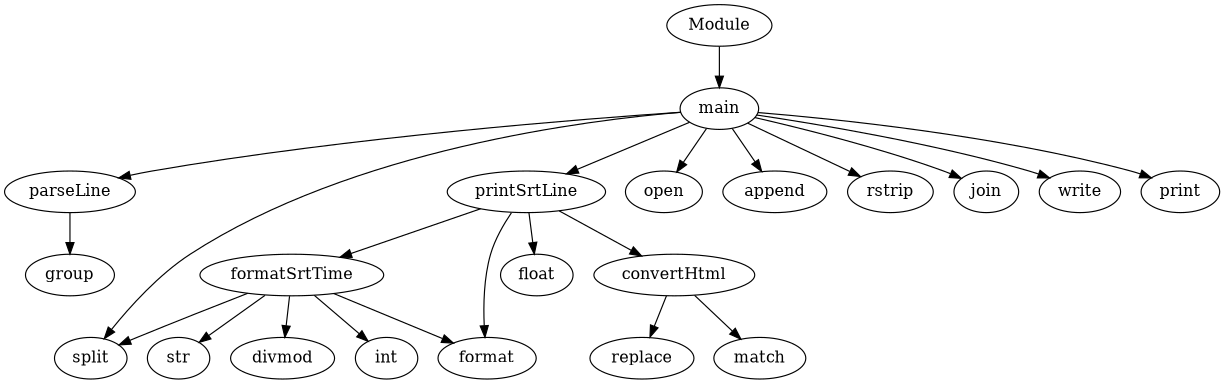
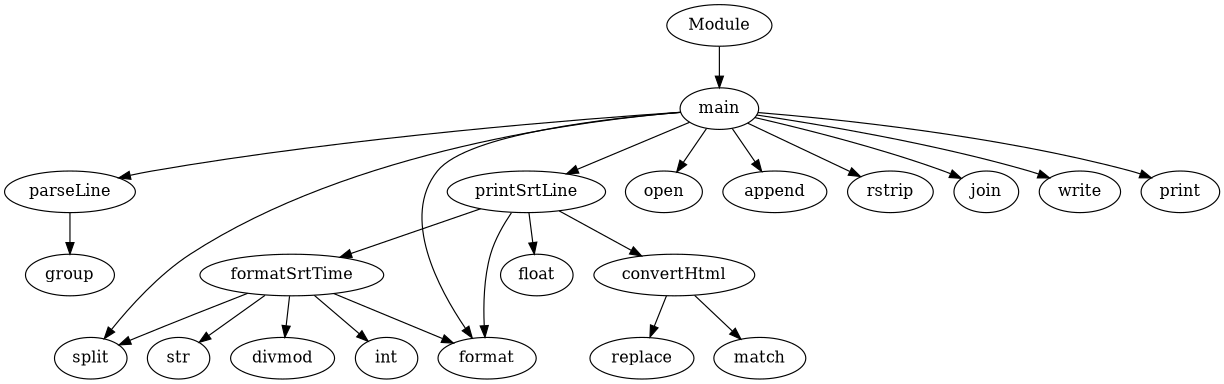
none -> (463, 154)
